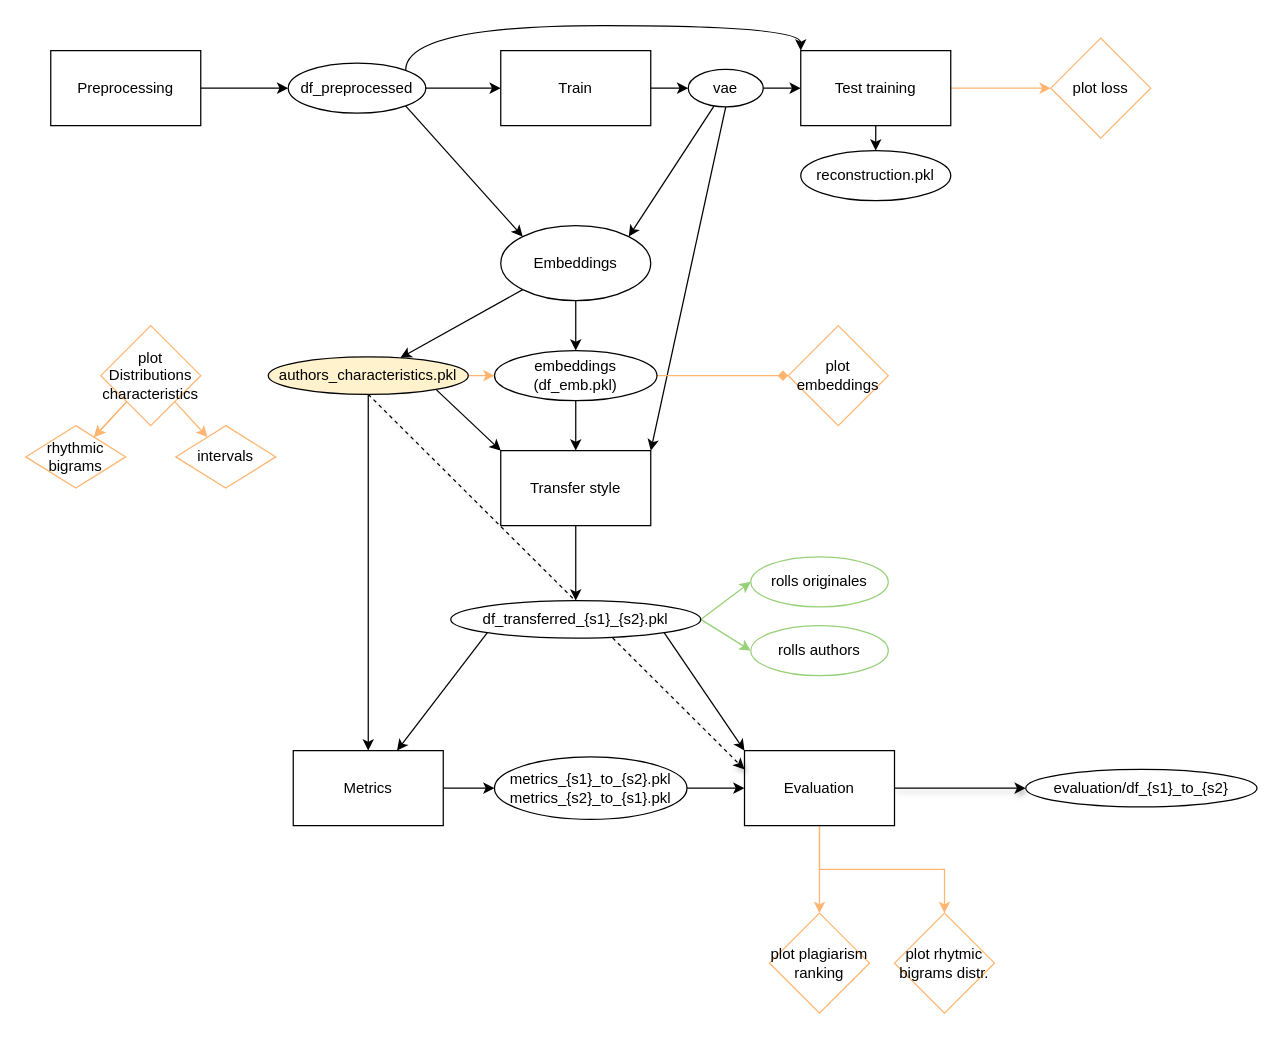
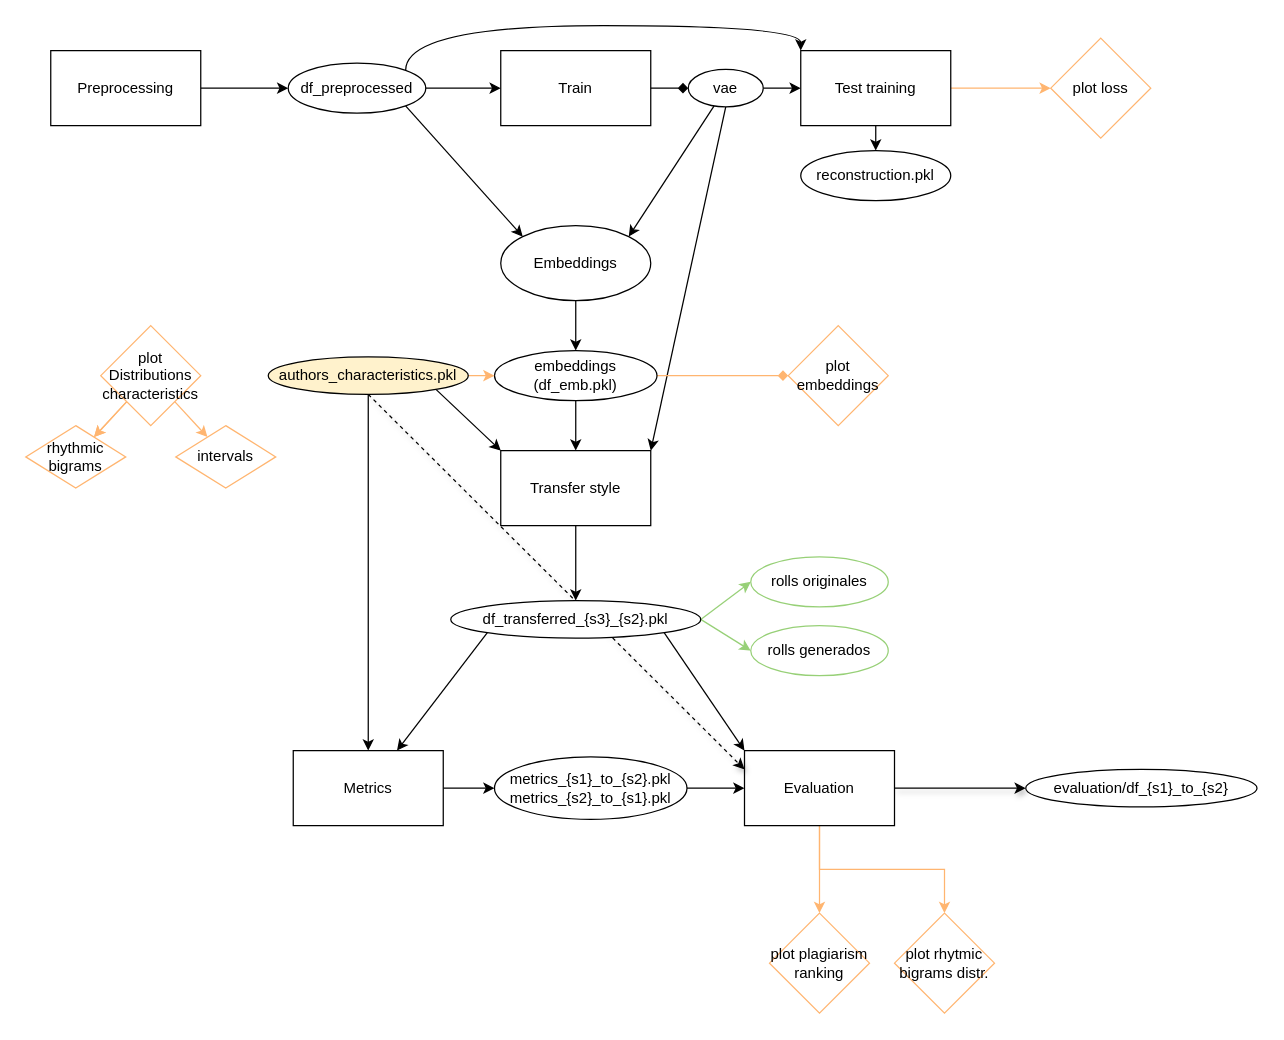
(678, 88) -> (677, 88)
(465, 322) -> none
(576, 619) -> (576, 619)
(819, 651) -> (819, 651)
